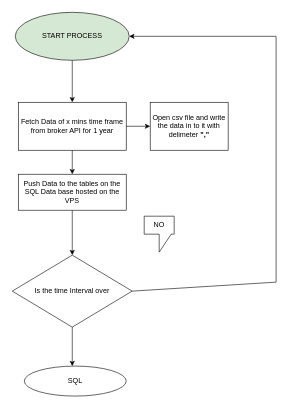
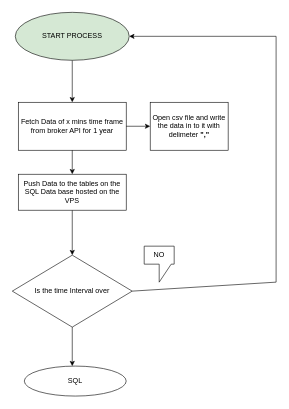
(159, 234) -> (159, 264)
